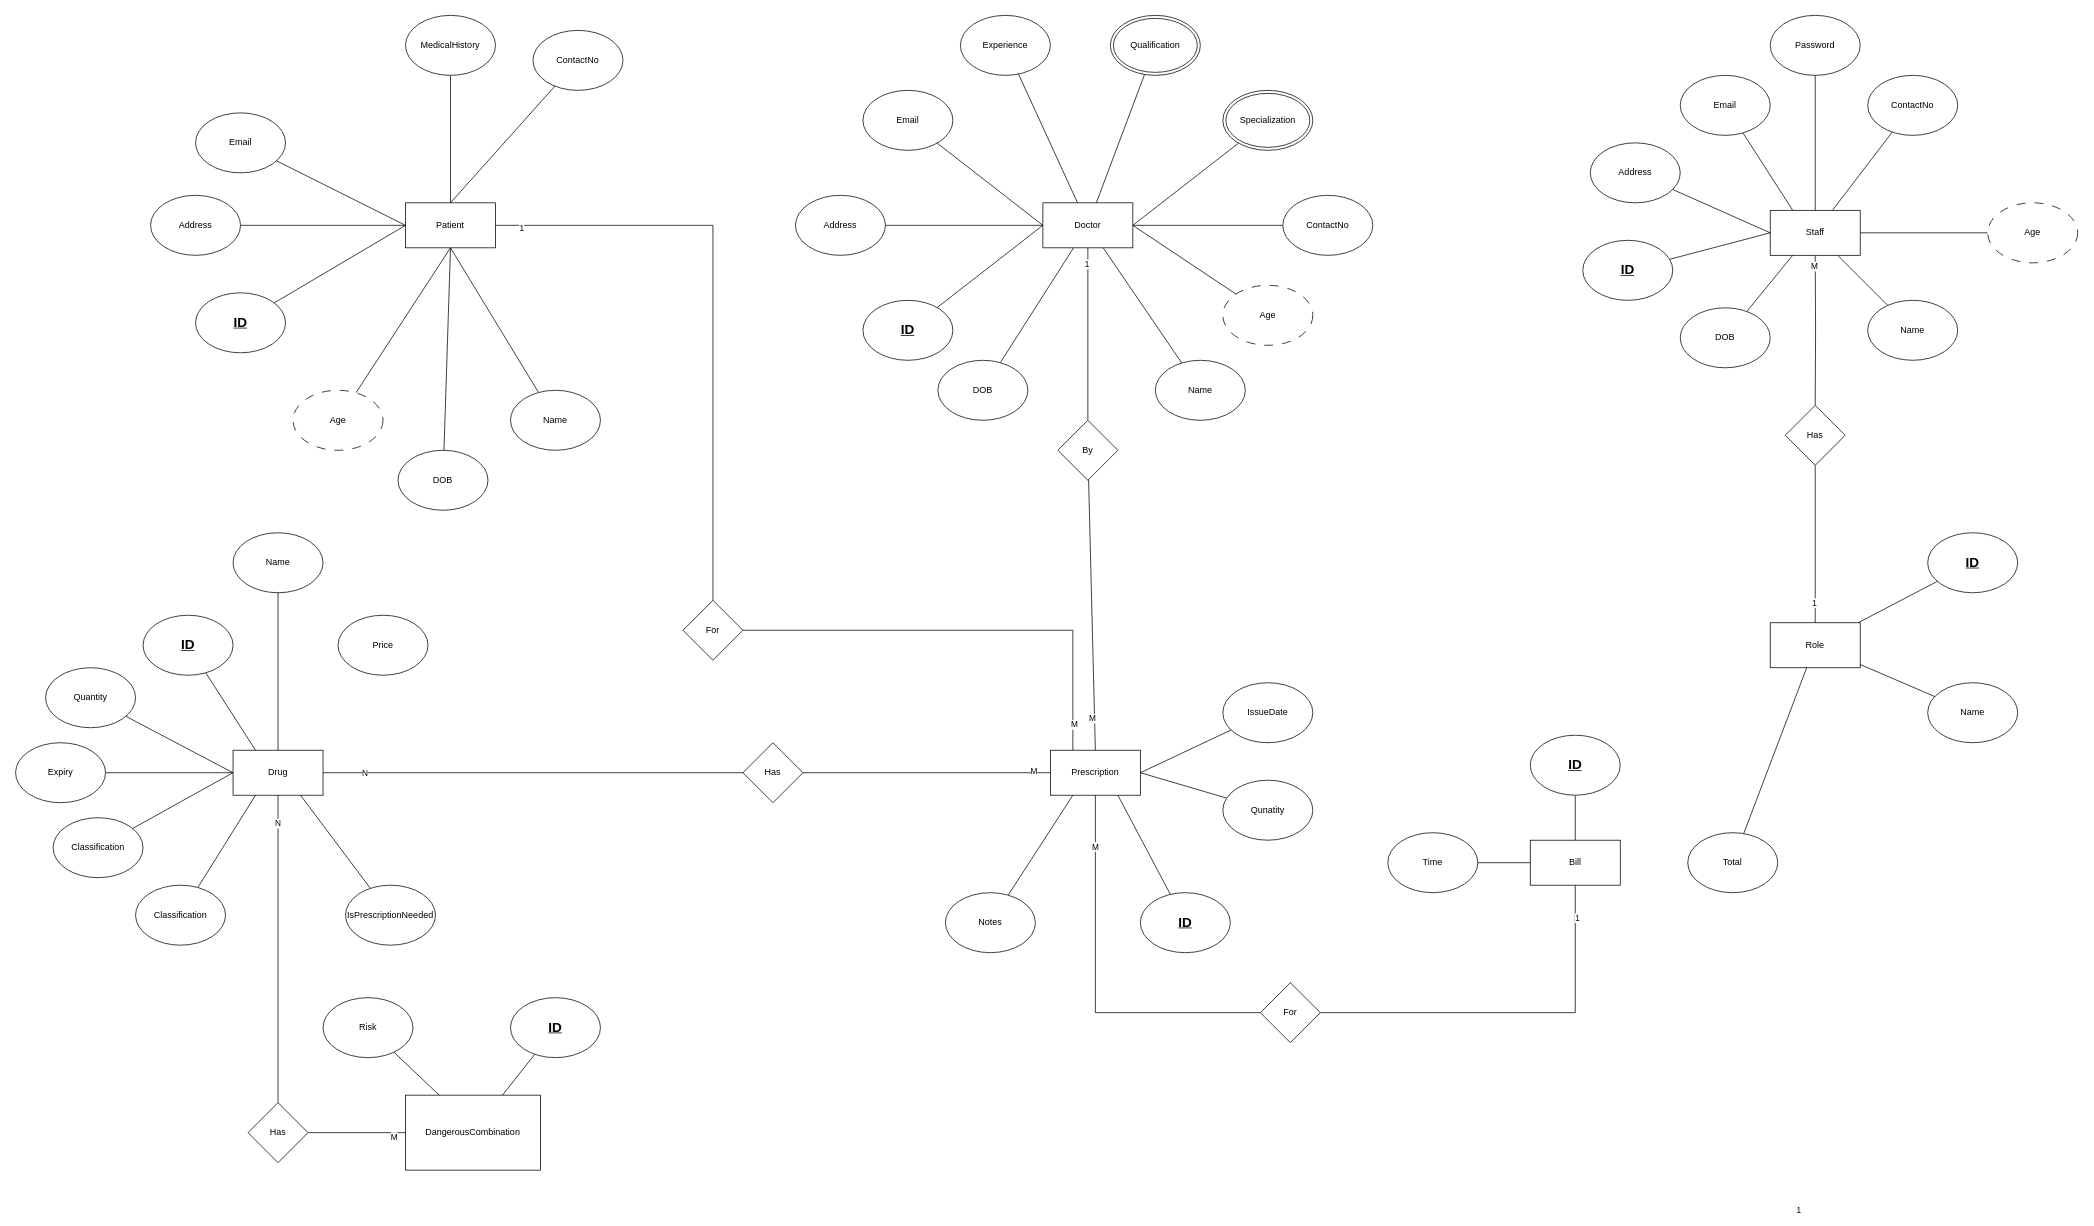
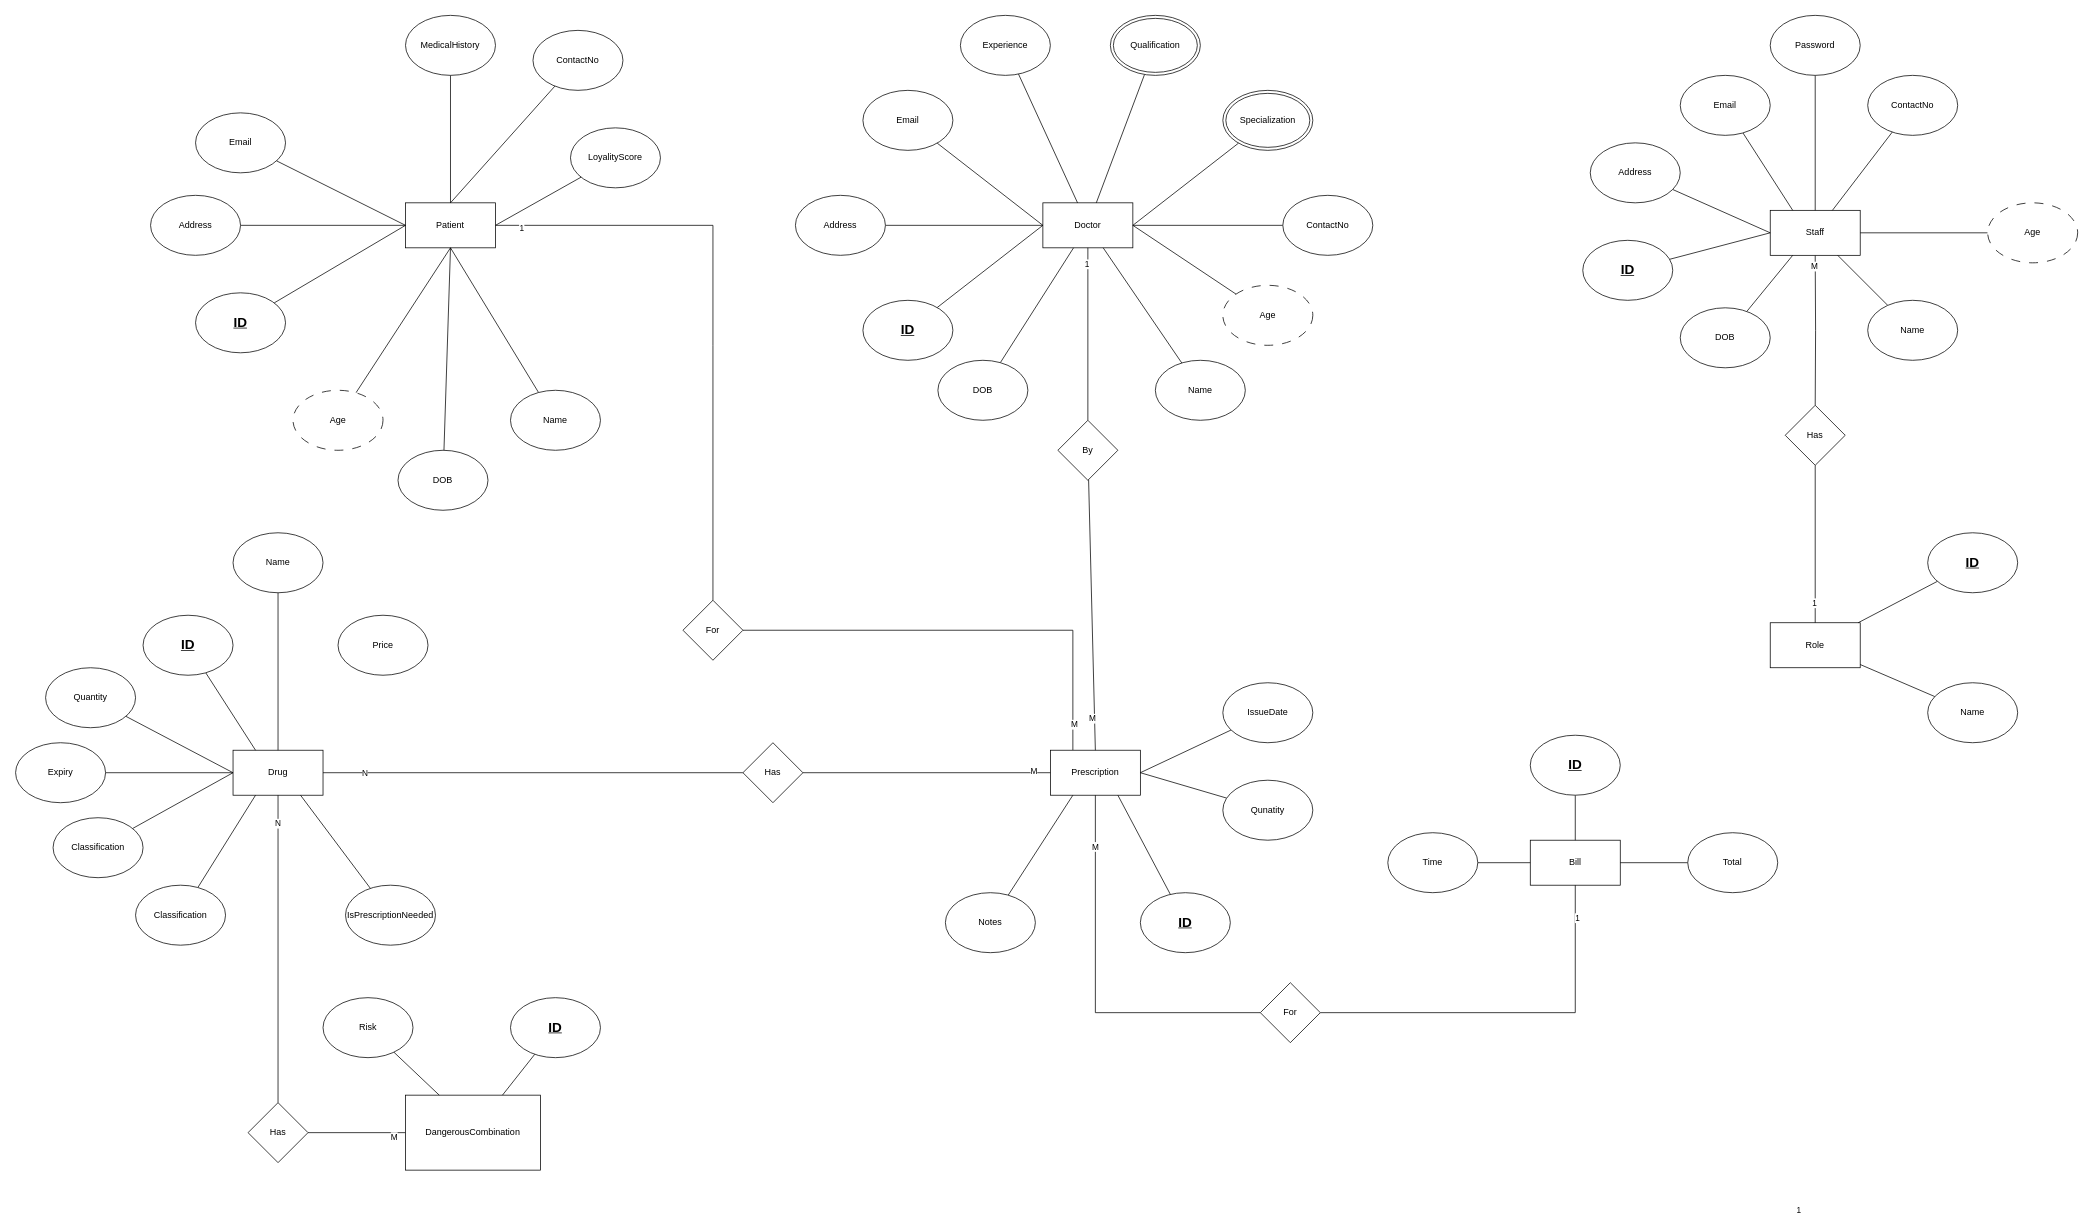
none -> (615, 158)
none -> (540, 200)
(1775, 751) -> (1655, 863)
